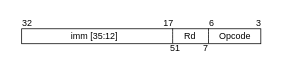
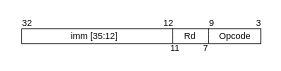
(169, 24) -> (169, 24)
(212, 24) -> (212, 24)
(176, 48) -> (176, 48)
